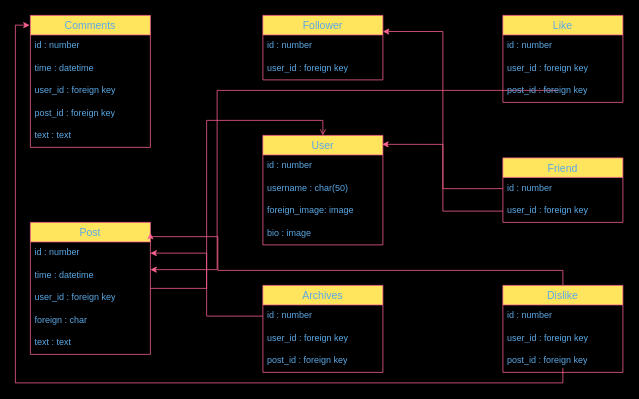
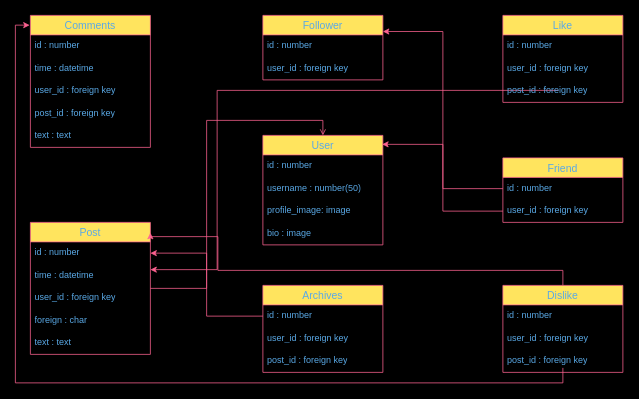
(312, 188) -> (317, 188)
(312, 211) -> (311, 211)
